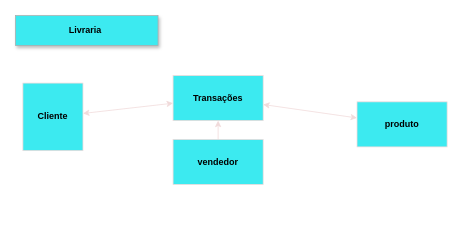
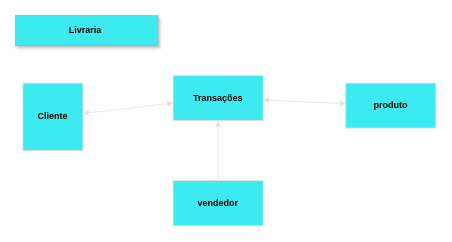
(402, 124) -> (390, 105)
(218, 162) -> (218, 203)
